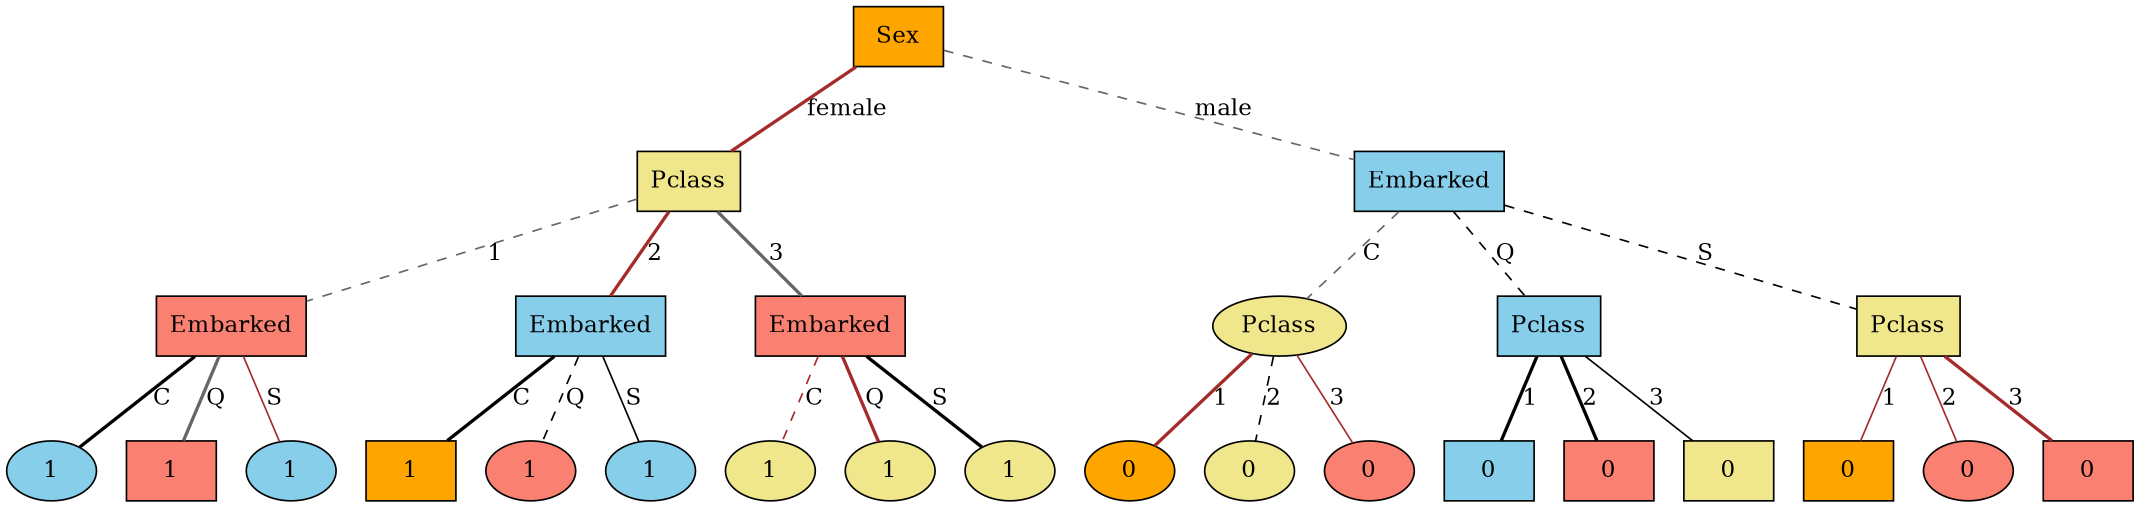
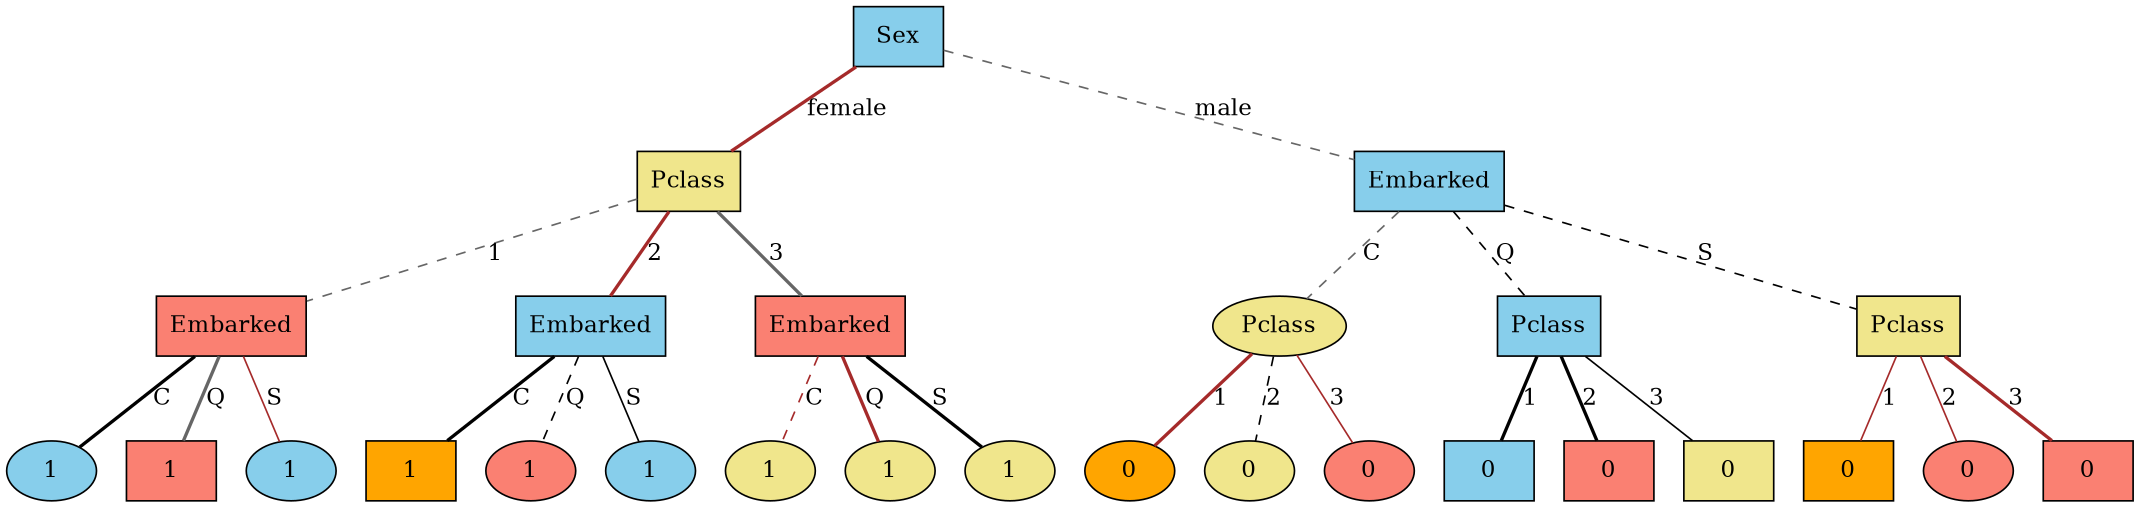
(898, 37) -> (898, 37)
